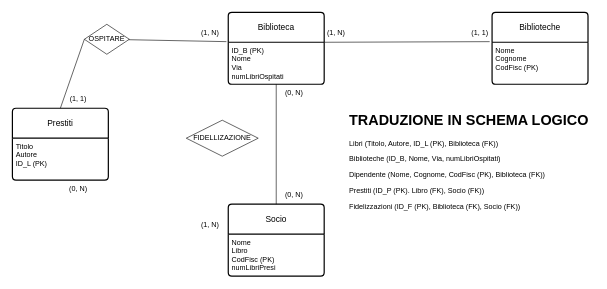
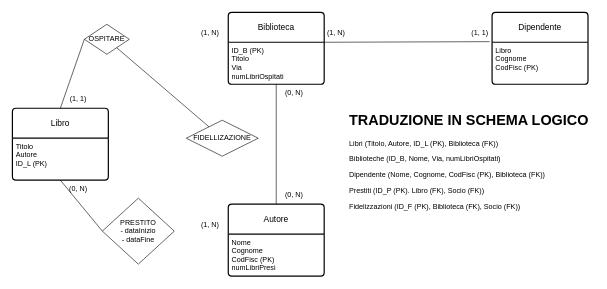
(540, 27) -> (540, 27)
(177, 41) -> (162, 87)
(518, 59) -> (518, 59)
(260, 64) -> (260, 64)
(60, 123) -> (60, 123)
none -> (82, 207)
(276, 219) -> (276, 219)
none -> (138, 231)
(255, 256) -> (255, 256)
